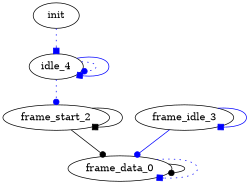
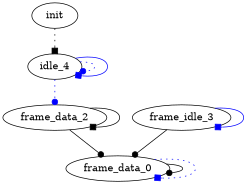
(56, 38) -> (55, 38)
(56, 118) -> (55, 118)
(155, 141) -> (152, 141)
